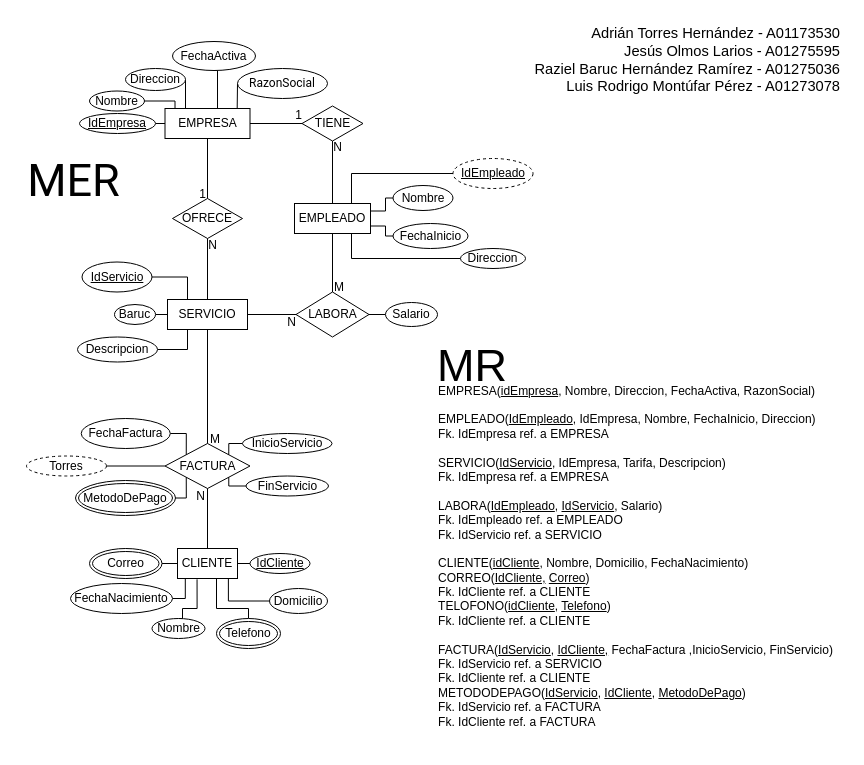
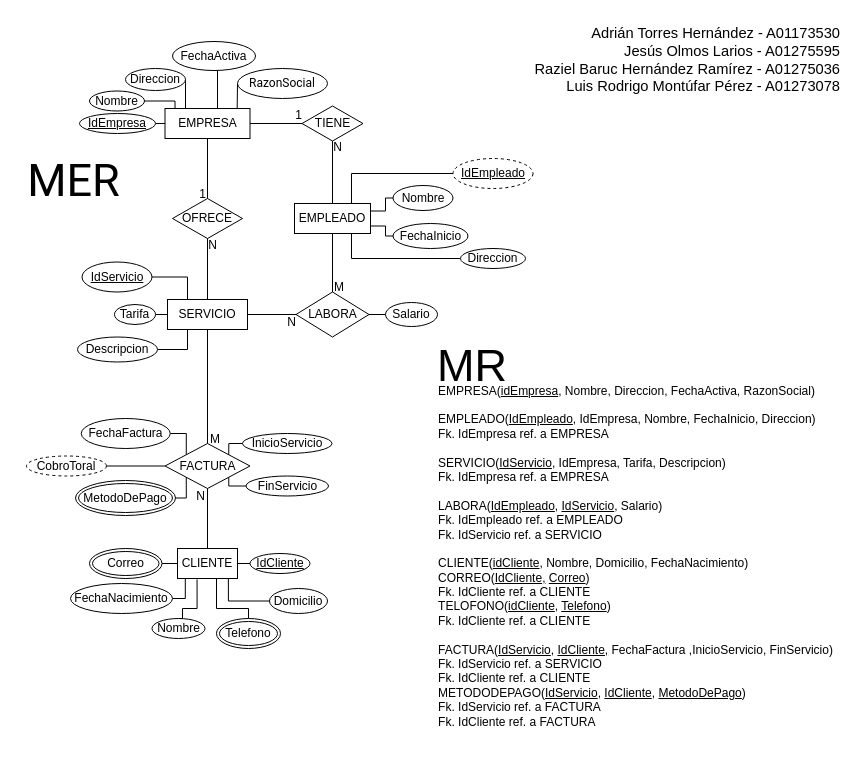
(135, 315) -> (135, 315)
(67, 467) -> (67, 467)
